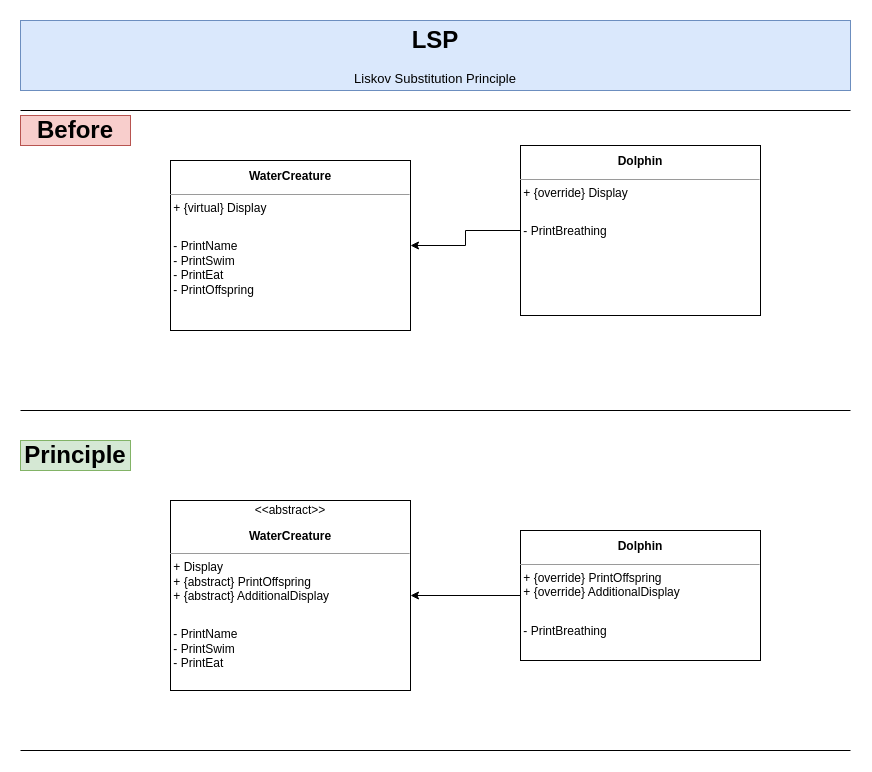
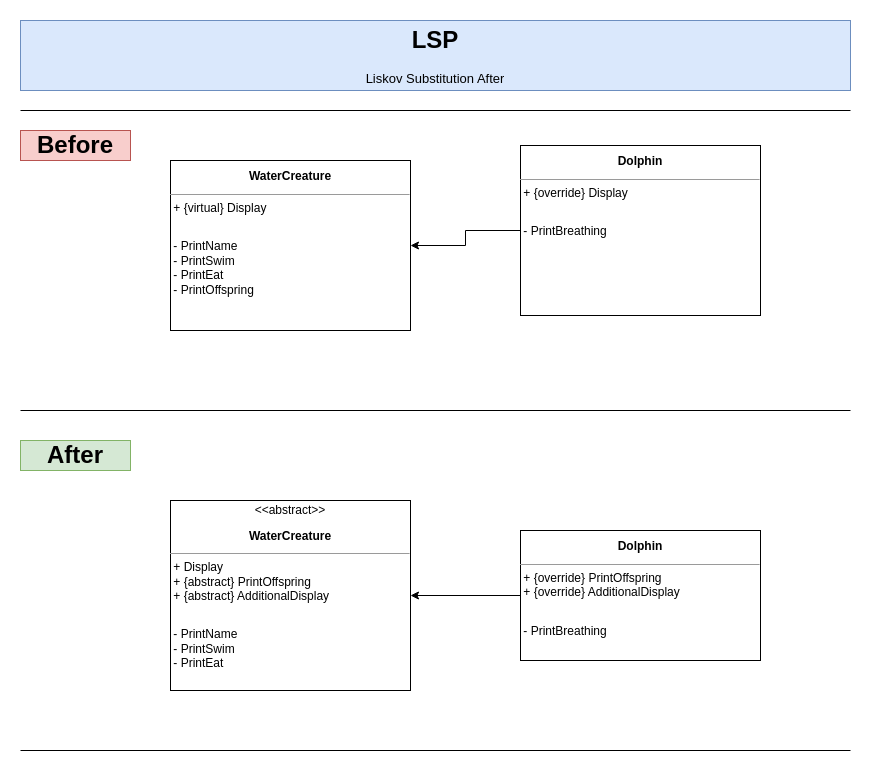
(436, 25) -> (436, 25)
(76, 131) -> (76, 146)
(76, 456) -> (76, 456)
